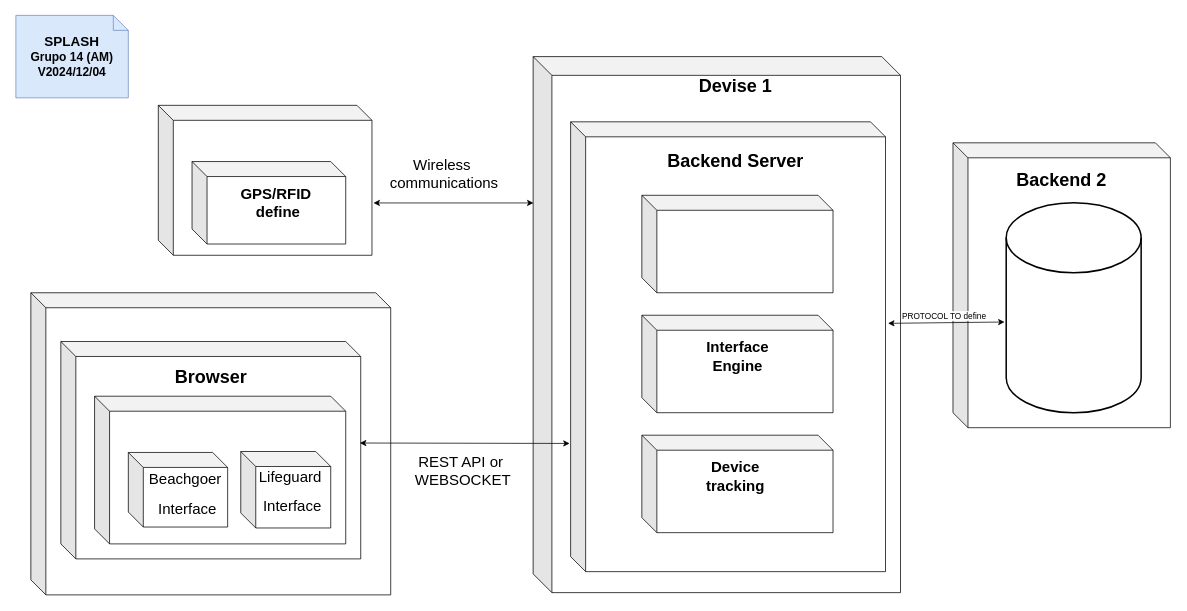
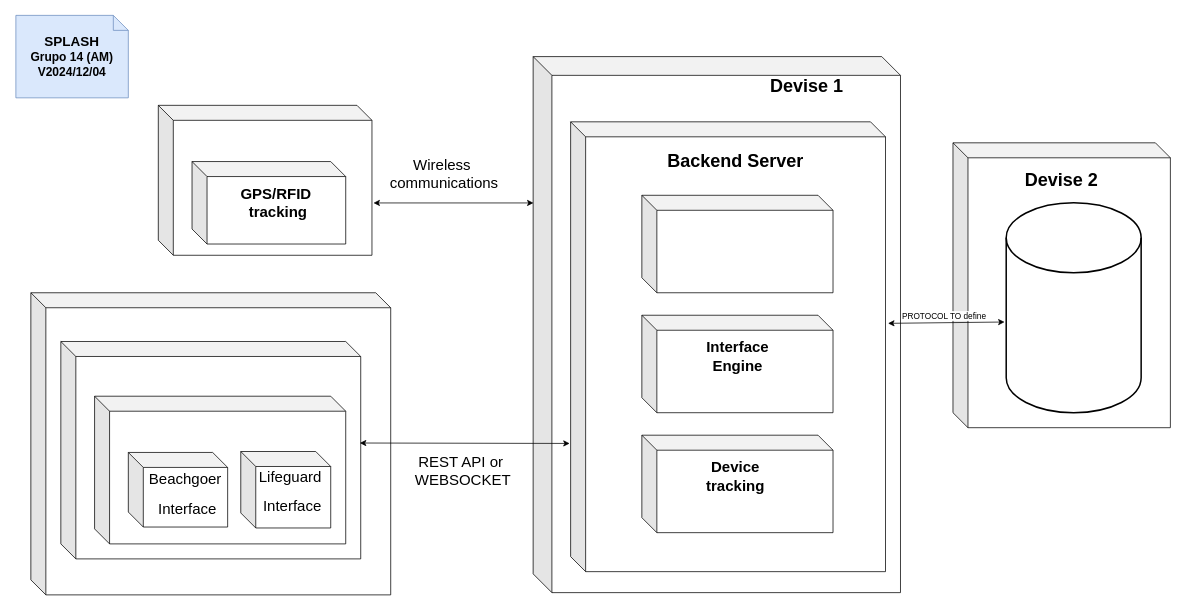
(735, 87) -> (807, 87)
(1062, 180) -> (1062, 180)
(278, 203) -> (278, 203)
(210, 378) -> none
